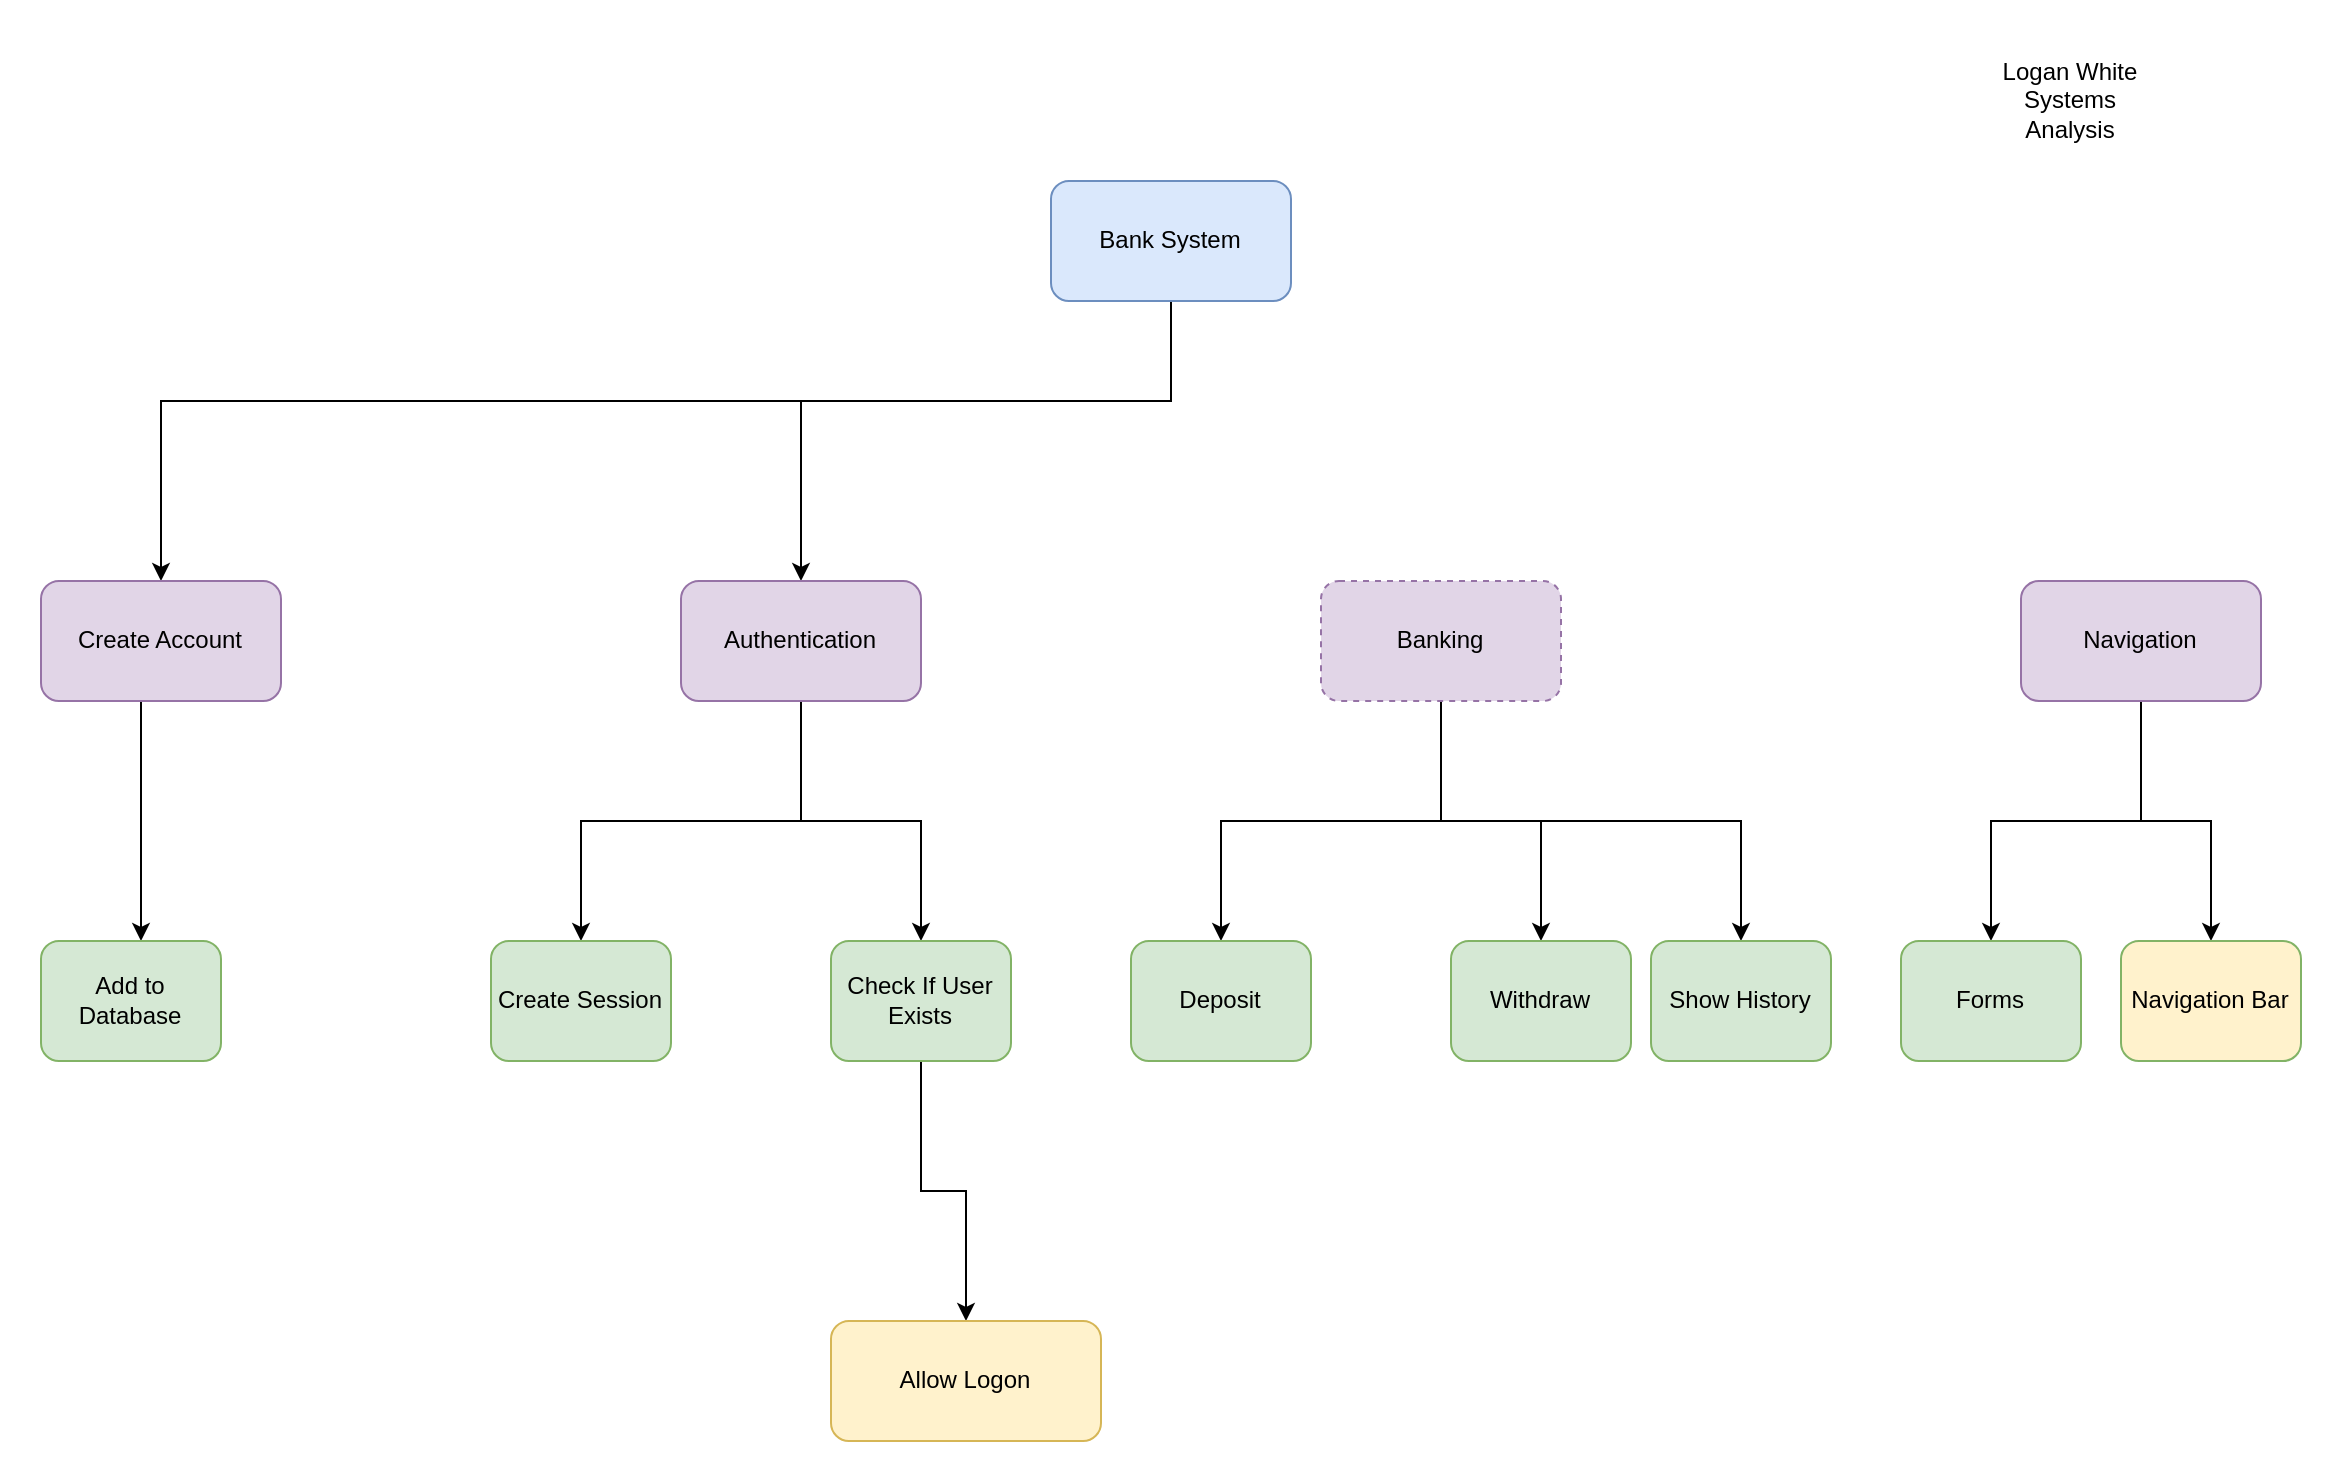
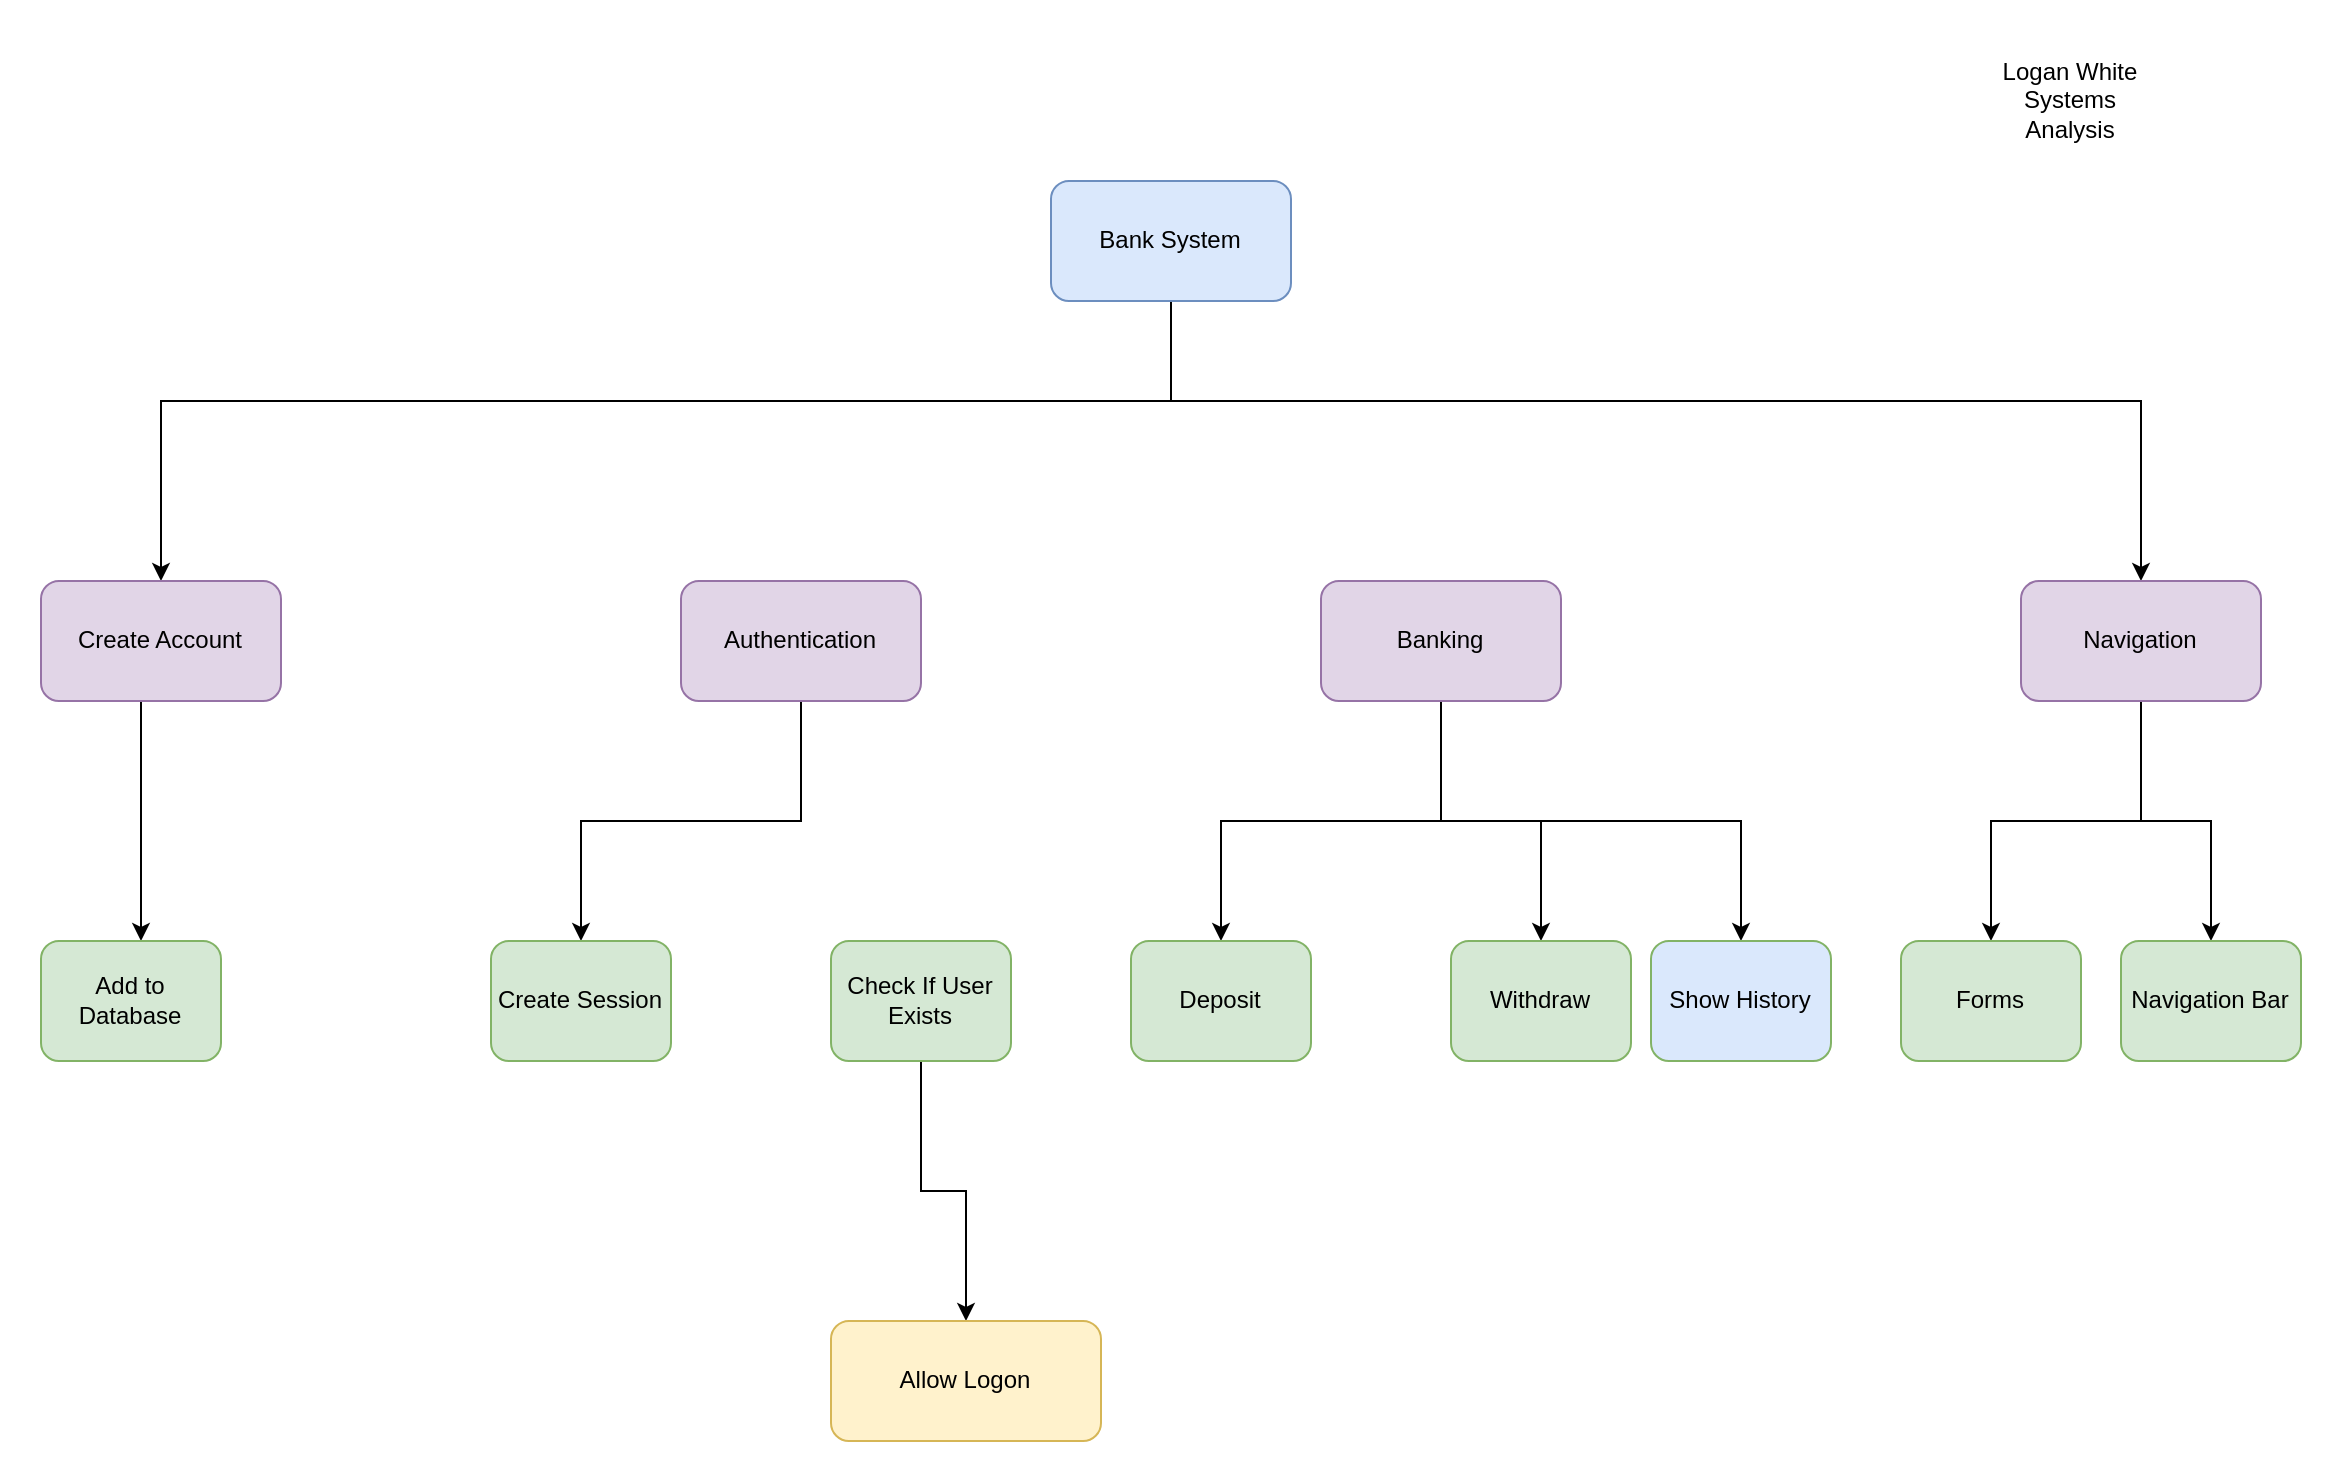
none -> (1741, 401)
(801, 486) -> none
(1441, 641) -> (1441, 641)
(916, 821) -> none
(1741, 1001) -> (1741, 1001)
(2211, 1001) -> (2211, 1001)
